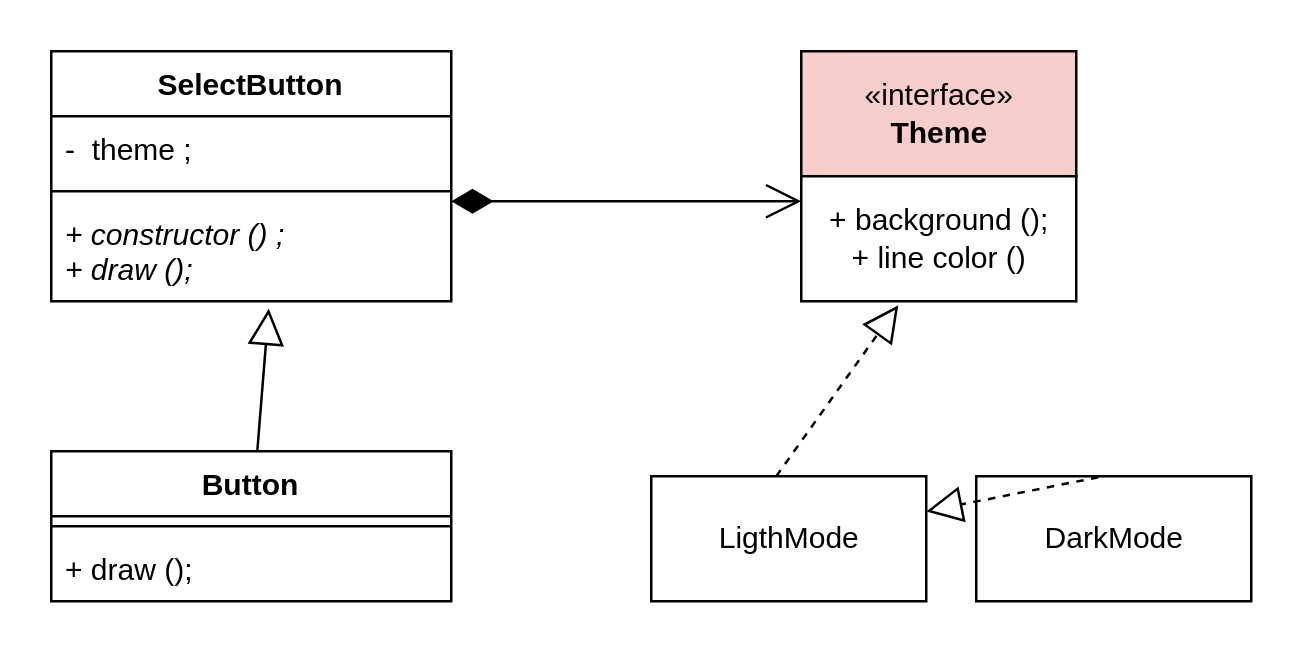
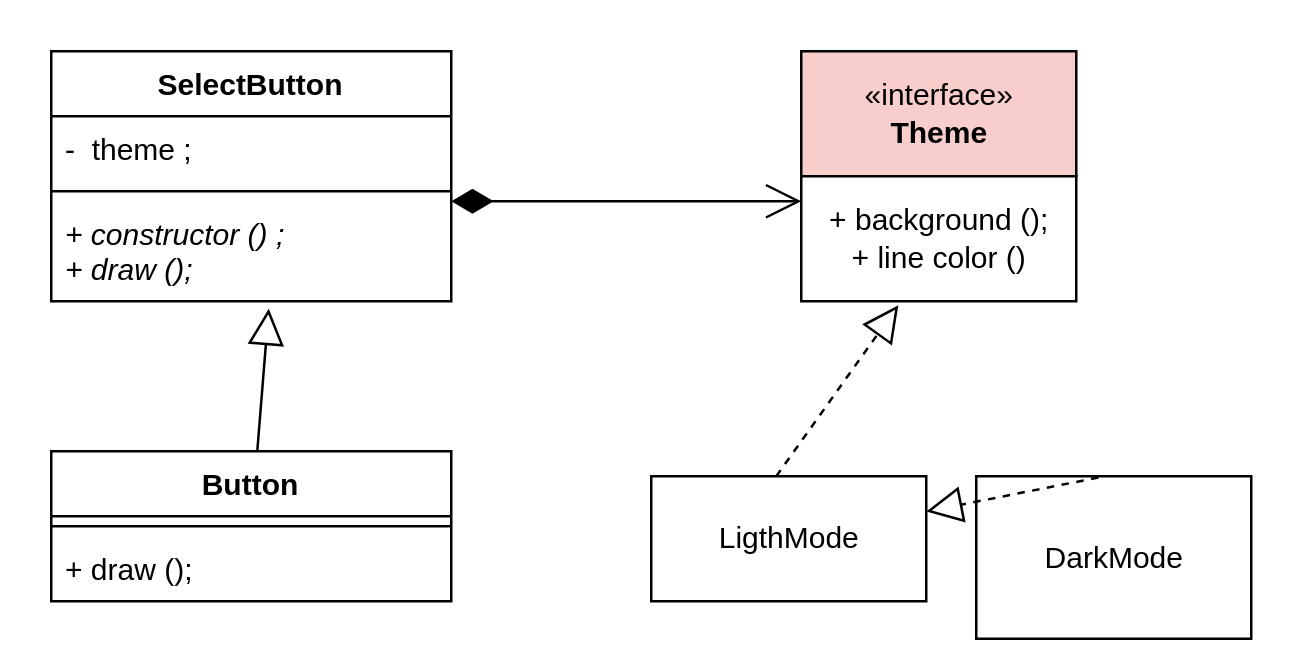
(1114, 539) -> (1114, 558)
